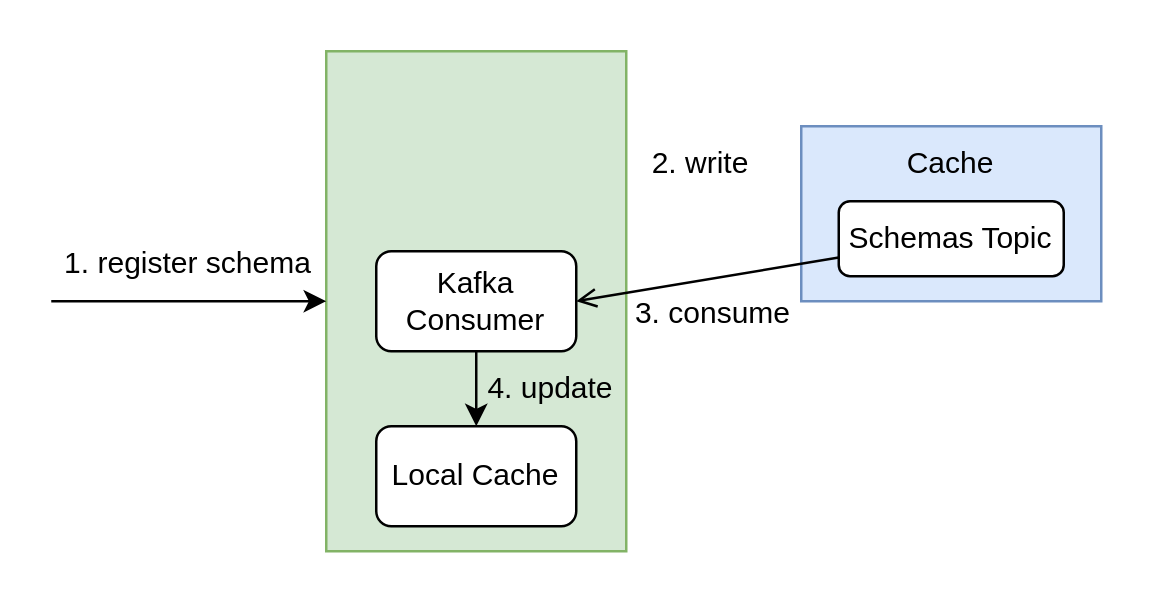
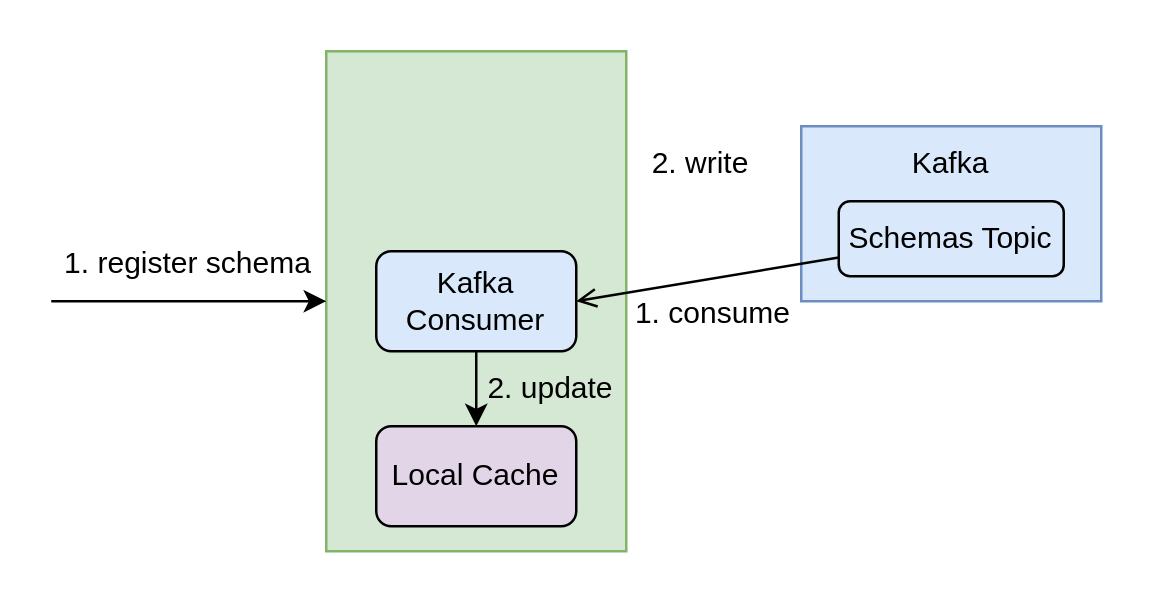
(951, 164) -> (951, 164)
(951, 239) -> (951, 239)
(476, 301) -> (476, 301)
(714, 314) -> (714, 314)
(551, 389) -> (551, 389)
(476, 476) -> (476, 476)
